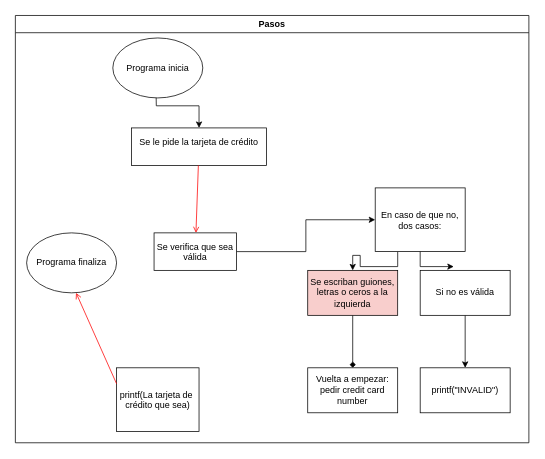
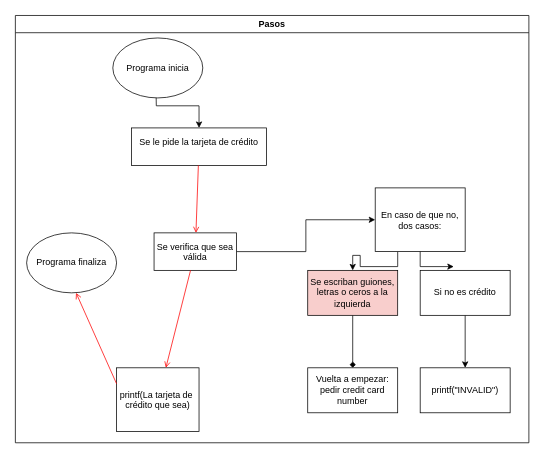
(465, 293) -> (465, 293)
none -> (178, 318)
